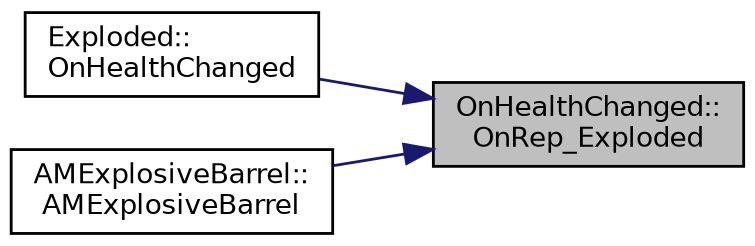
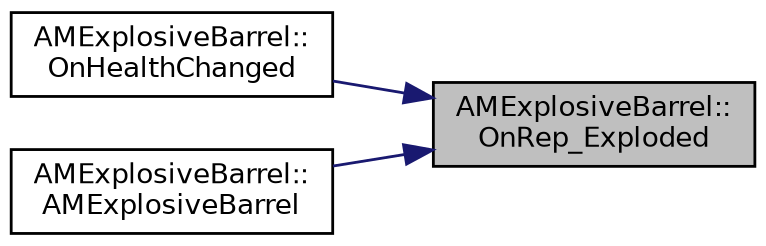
(172, 55) -> (172, 55)
(589, 124) -> (594, 124)
